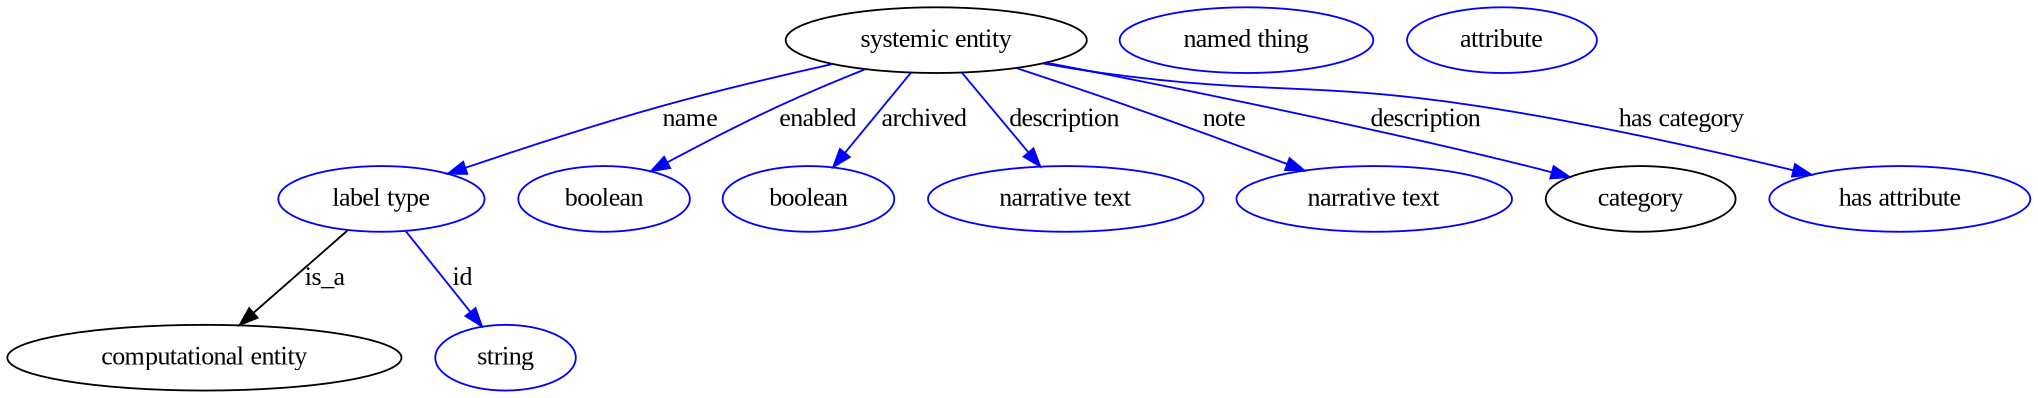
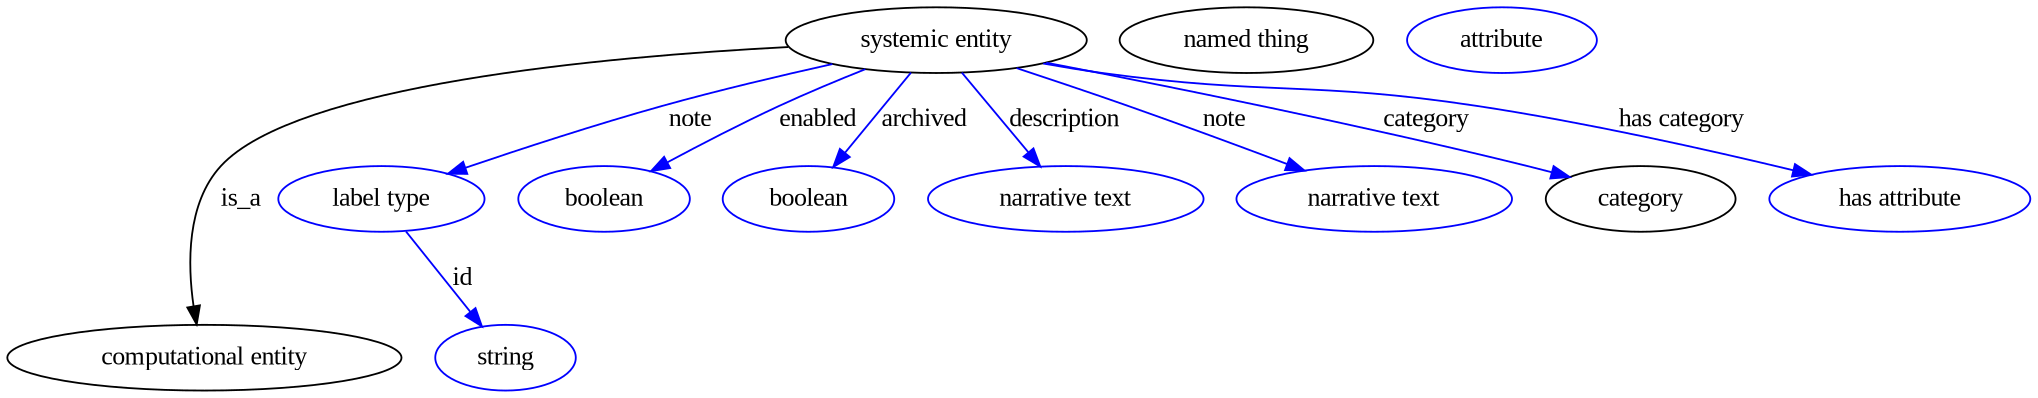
(1246, 40) -> (1246, 40)
(691, 120) -> (691, 120)
(1426, 120) -> (1426, 120)
(300, 272) -> (424, 87)
